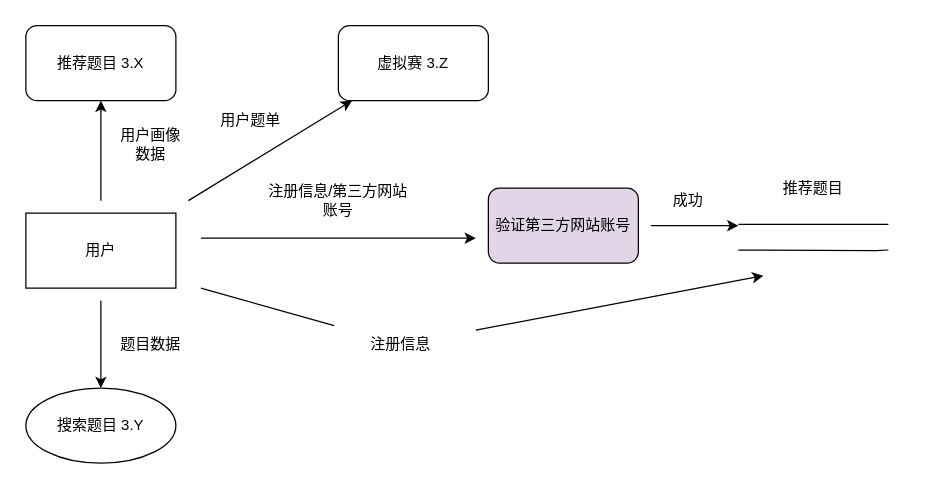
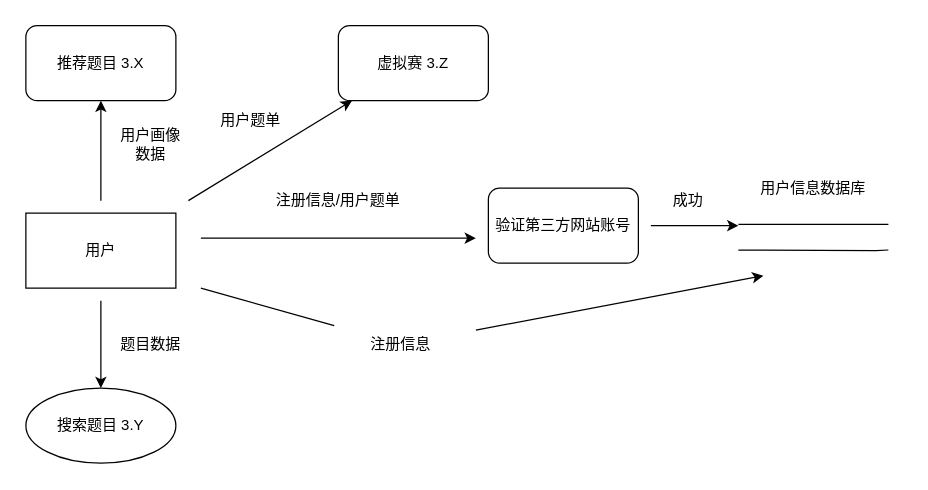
(813, 188) -> (813, 188)
(338, 201) -> (338, 201)
(563, 226) -> (563, 226)
